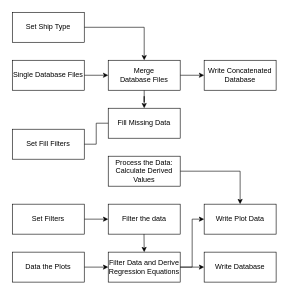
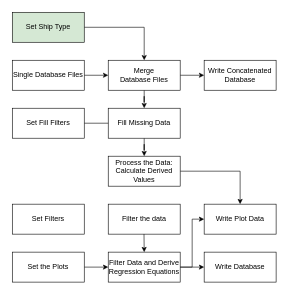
(48, 27) -> (48, 27)
(48, 144) -> (48, 123)
none -> (144, 147)
(102, 219) -> none
(48, 267) -> (48, 267)
